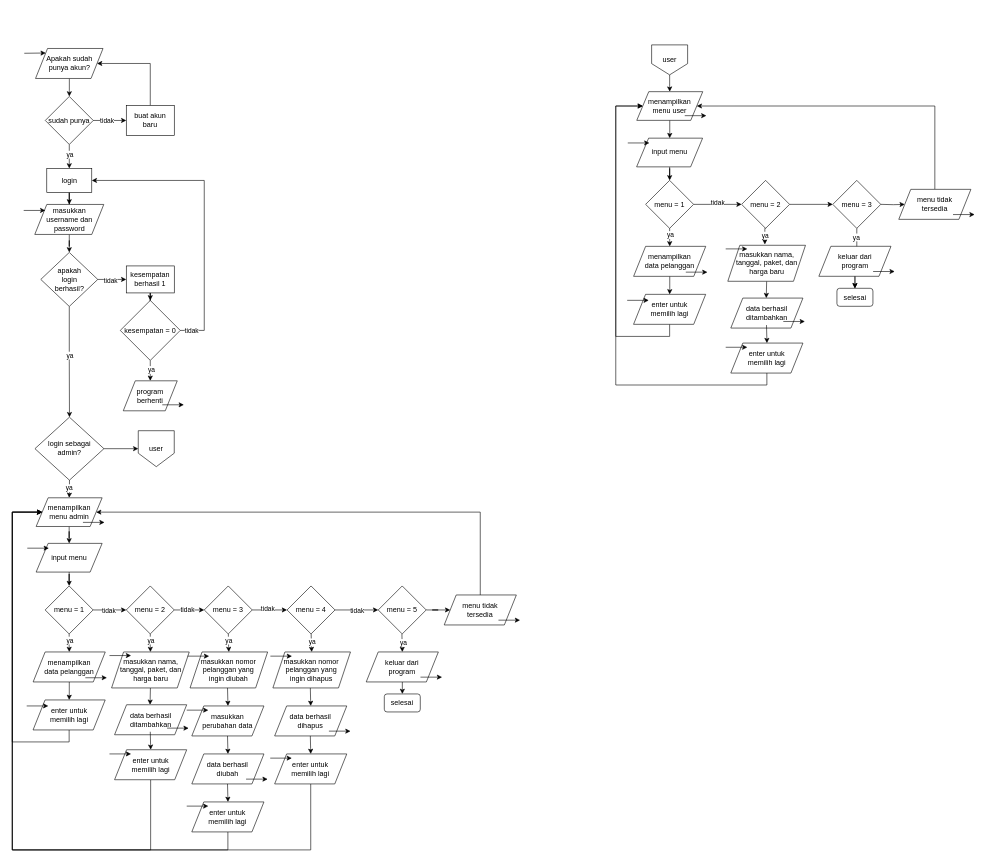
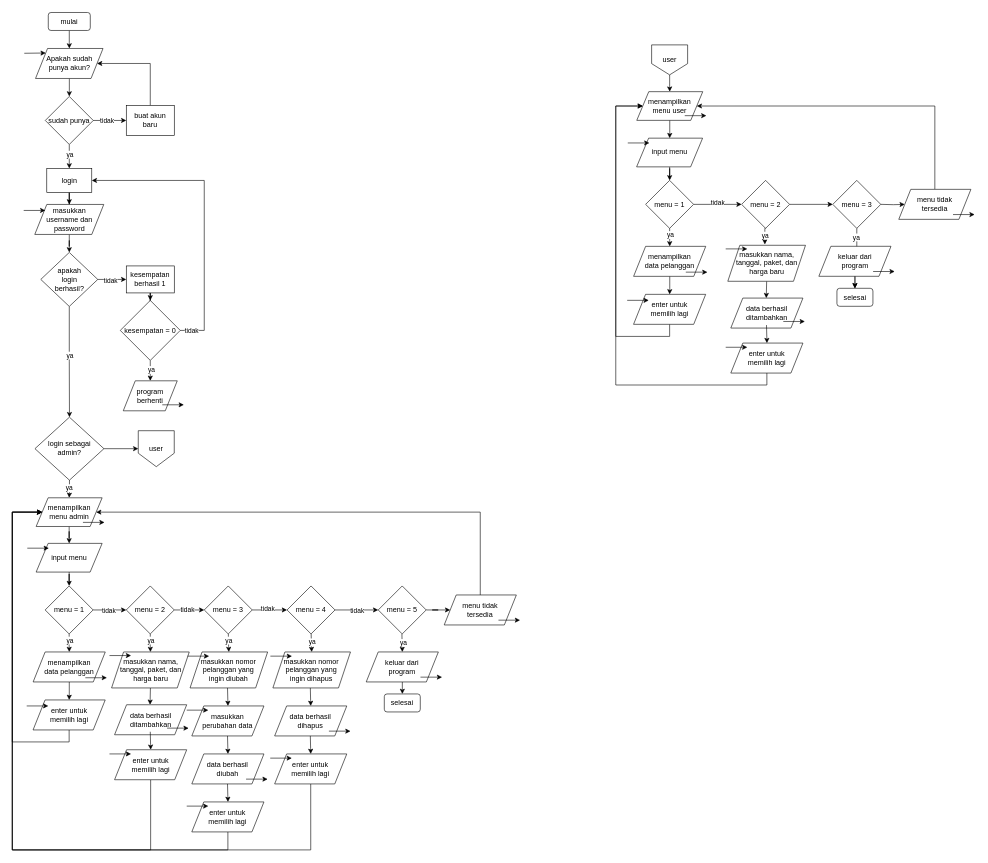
none -> (69, 21)
none -> (69, 31)
